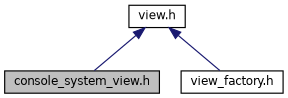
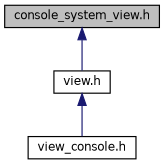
(115, 53) -> (82, 55)
(232, 82) -> (82, 148)
